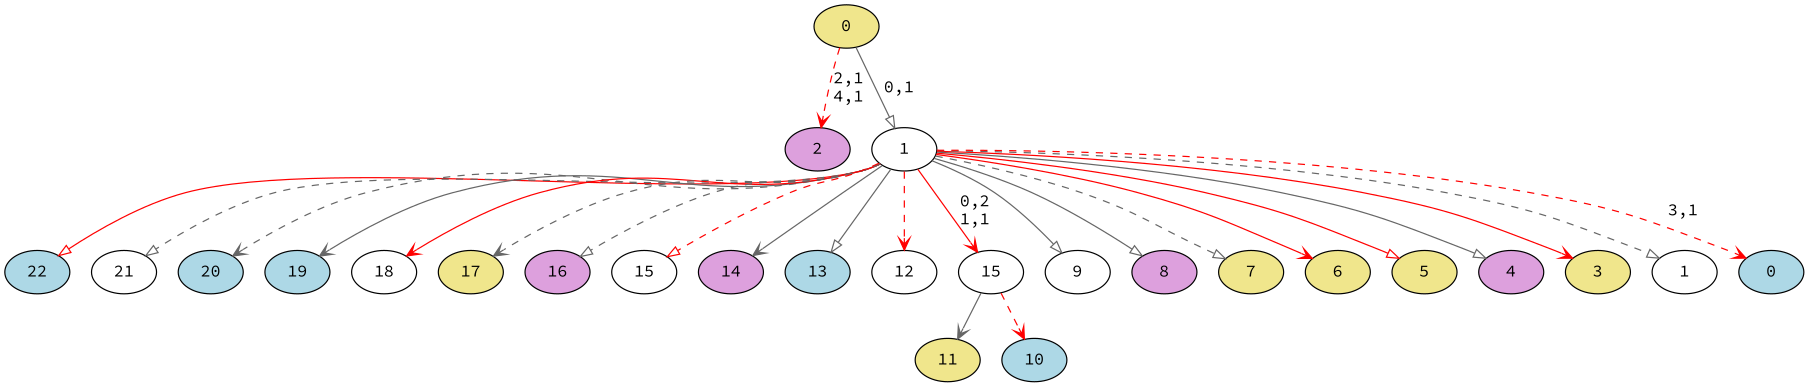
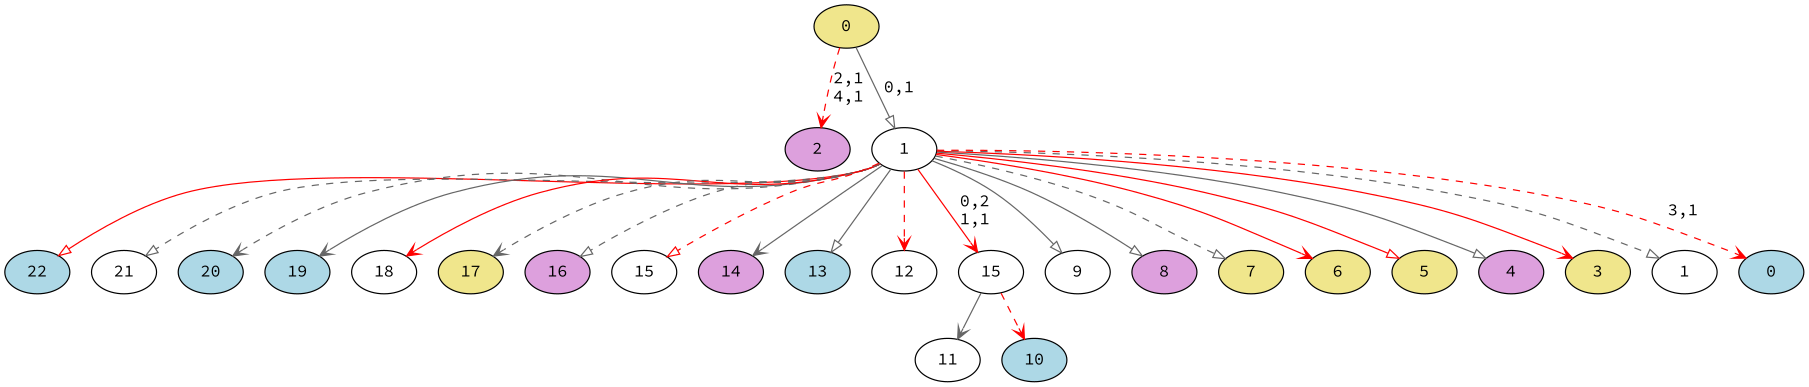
(948, 360) -> (948, 360)
